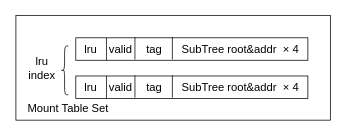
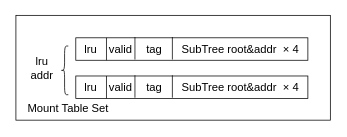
(42, 68) -> (42, 68)
